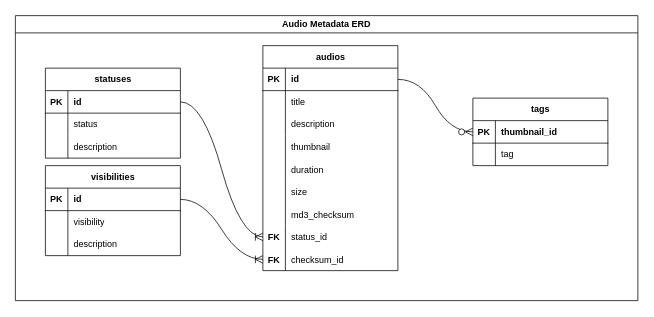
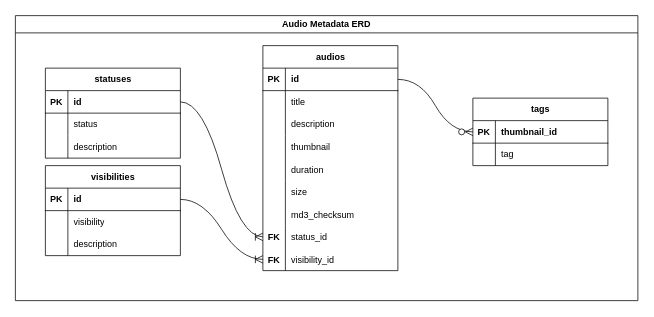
(318, 260) -> (317, 260)
